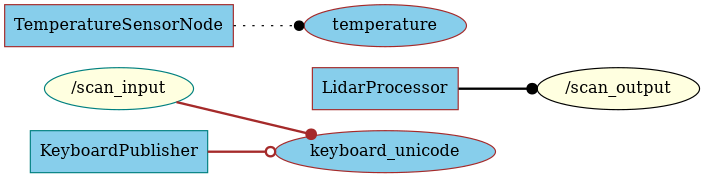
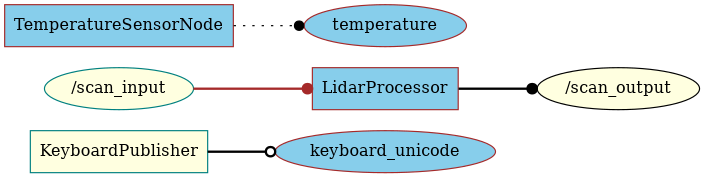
(241, 118) -> (248, 89)
(119, 152) -> (119, 152)
(237, 152) -> (237, 152)
